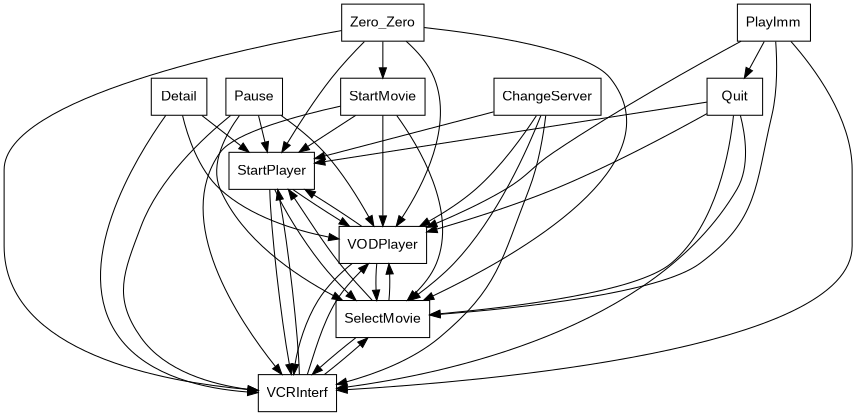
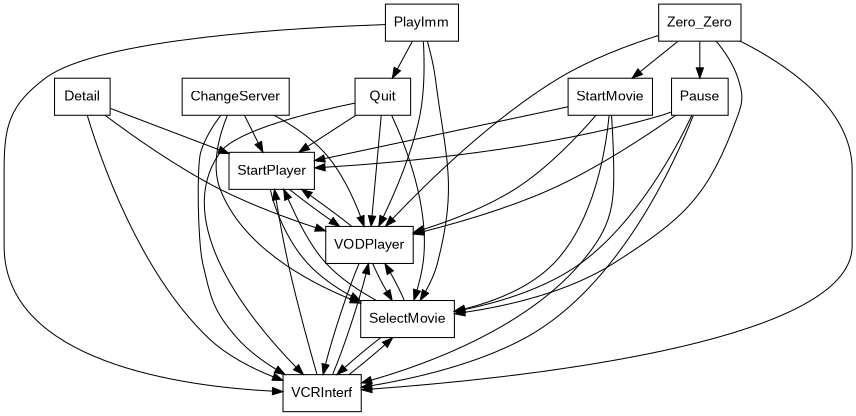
(323, 90) -> (700, 55)
(277, 277) -> none
